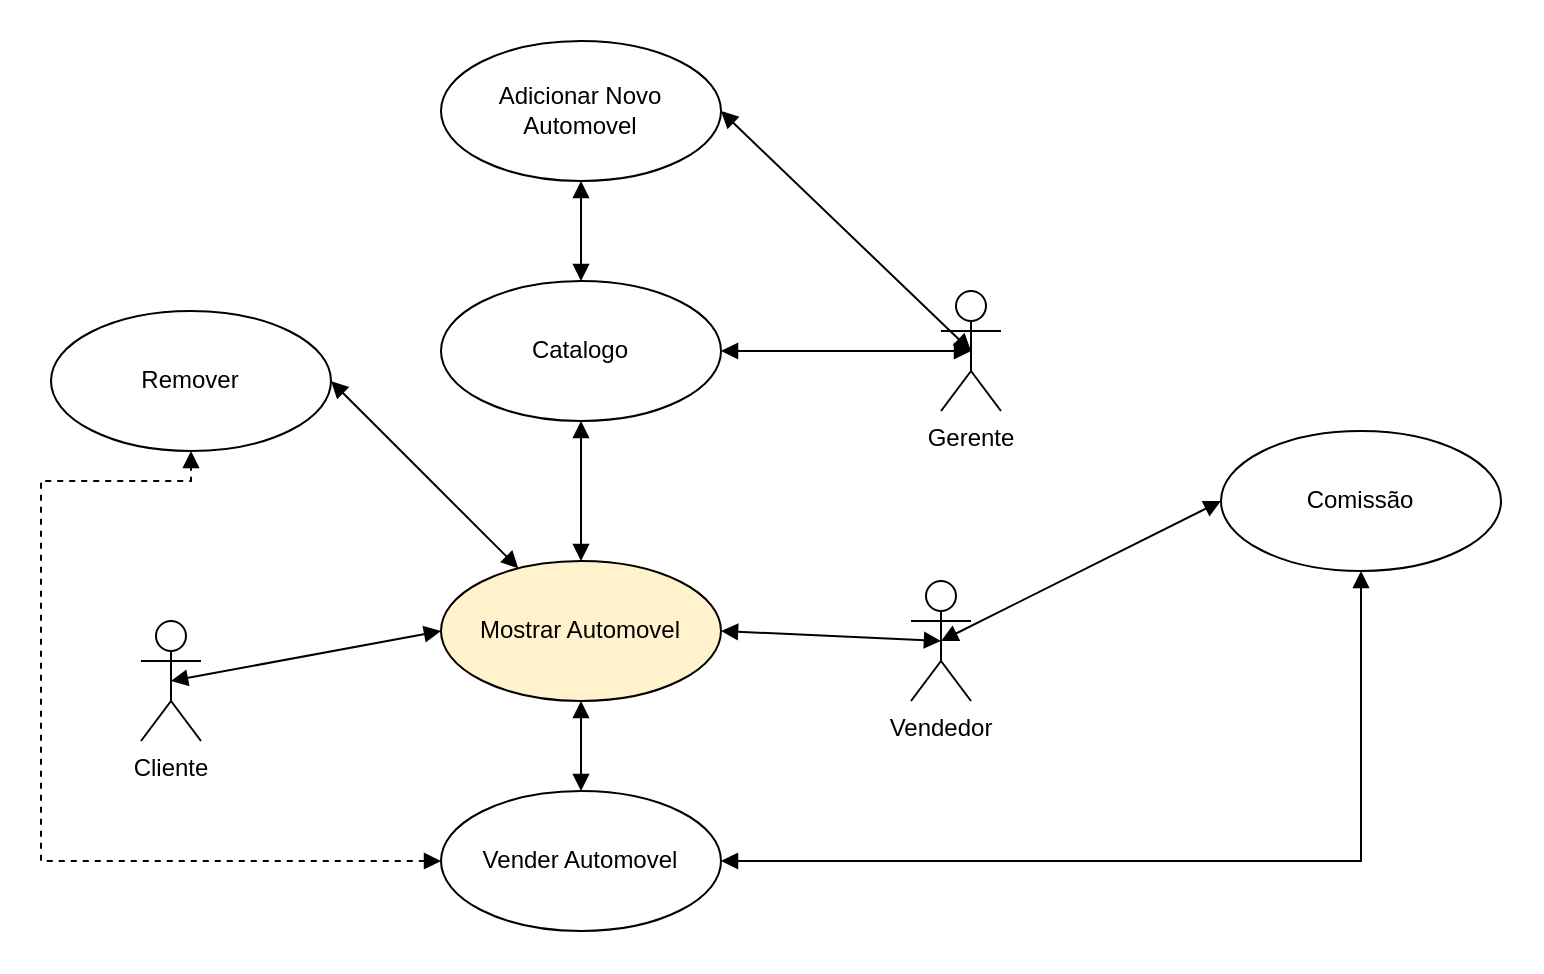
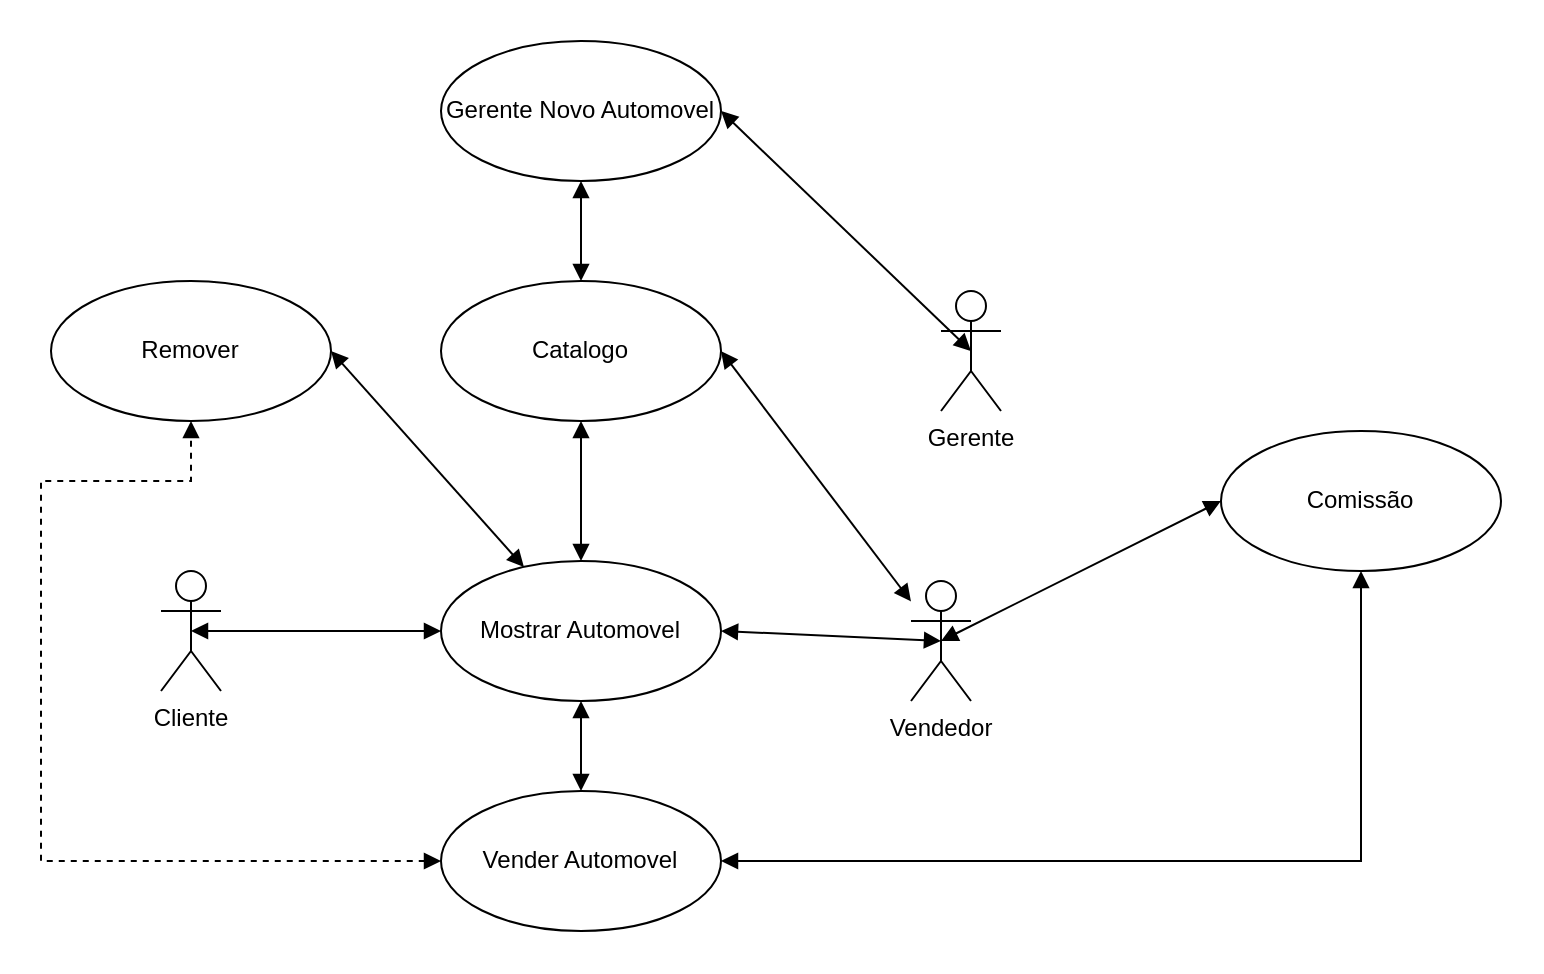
(581, 111) -> (581, 111)
(845, 351) -> (816, 476)
(191, 381) -> (191, 351)
(581, 631) -> (581, 631)
(171, 681) -> (191, 631)
